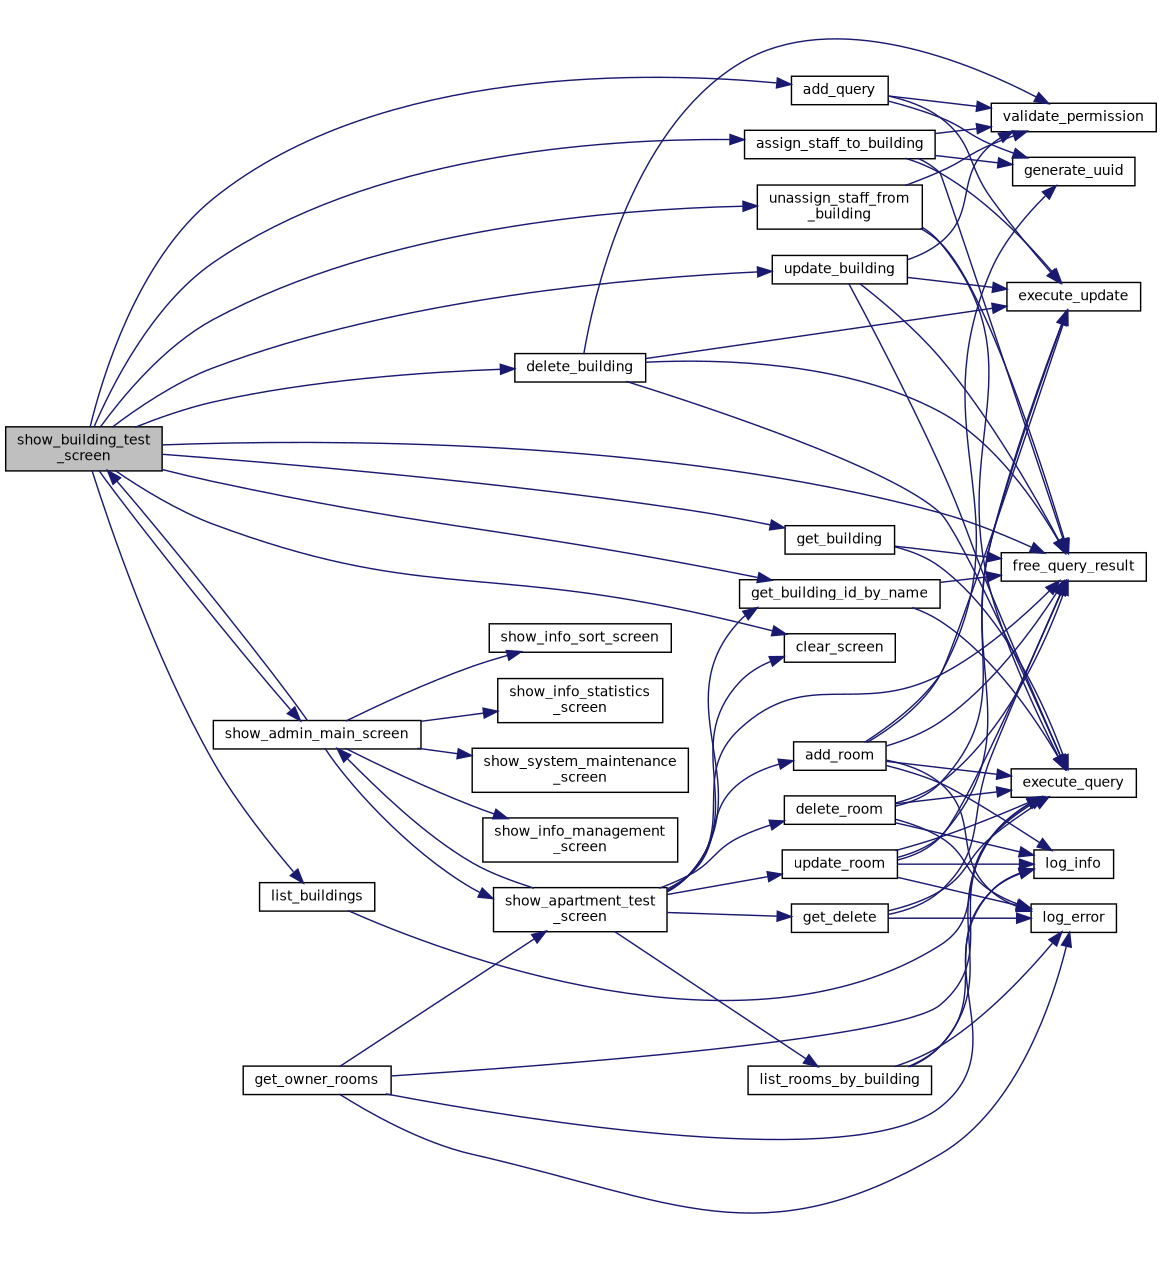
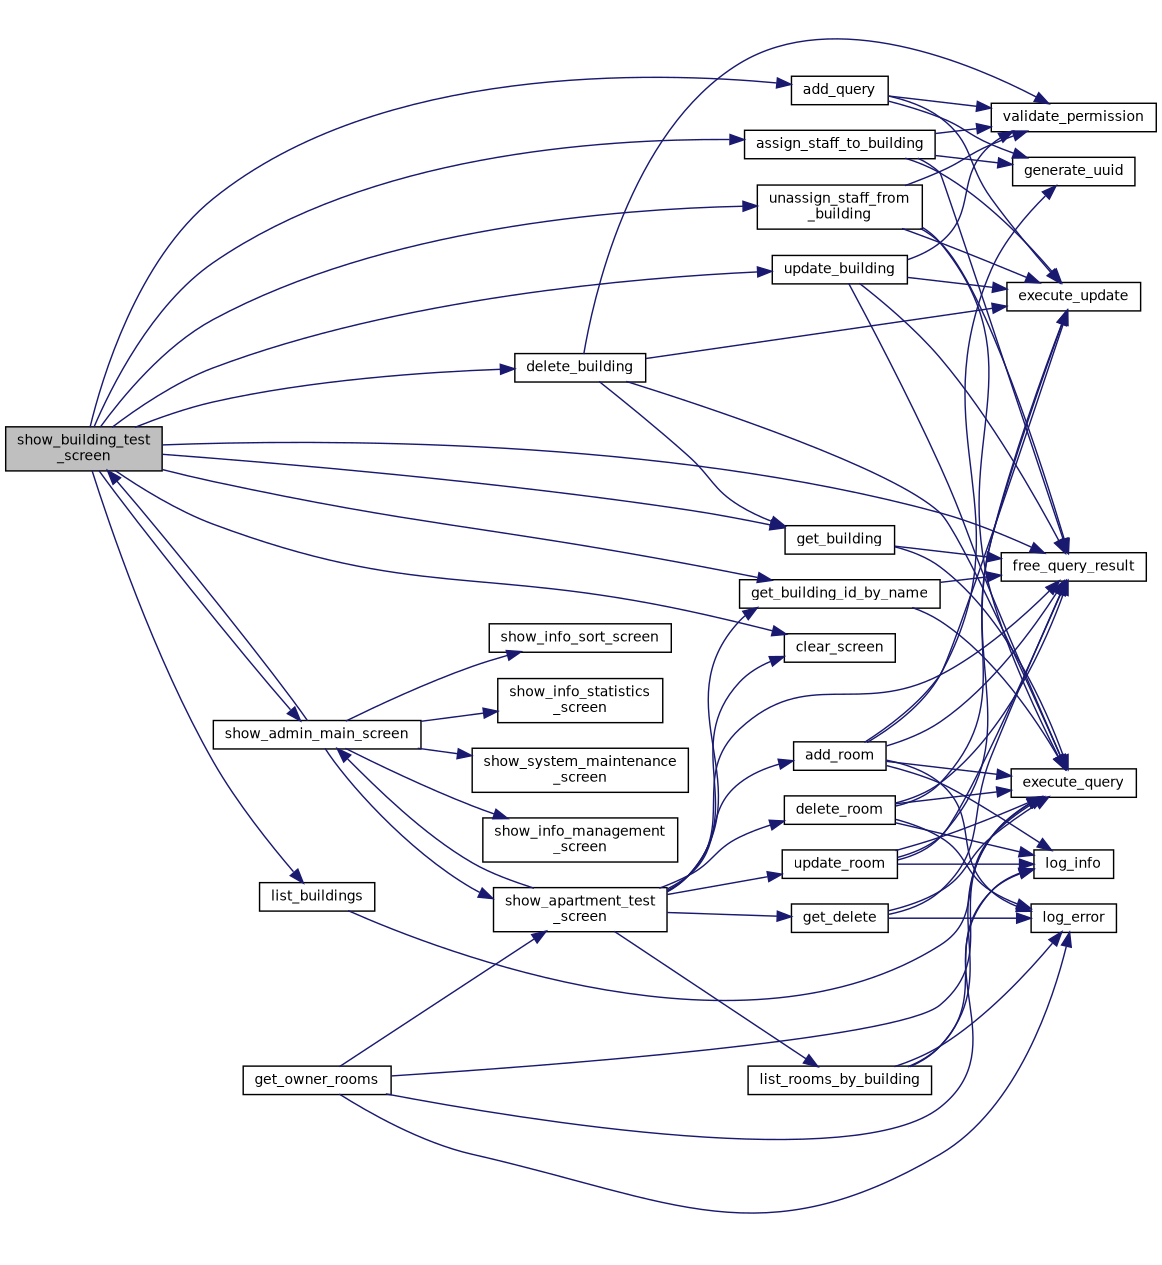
none -> (980, 258)
(882, 388) -> (685, 453)
(957, 891) -> none
